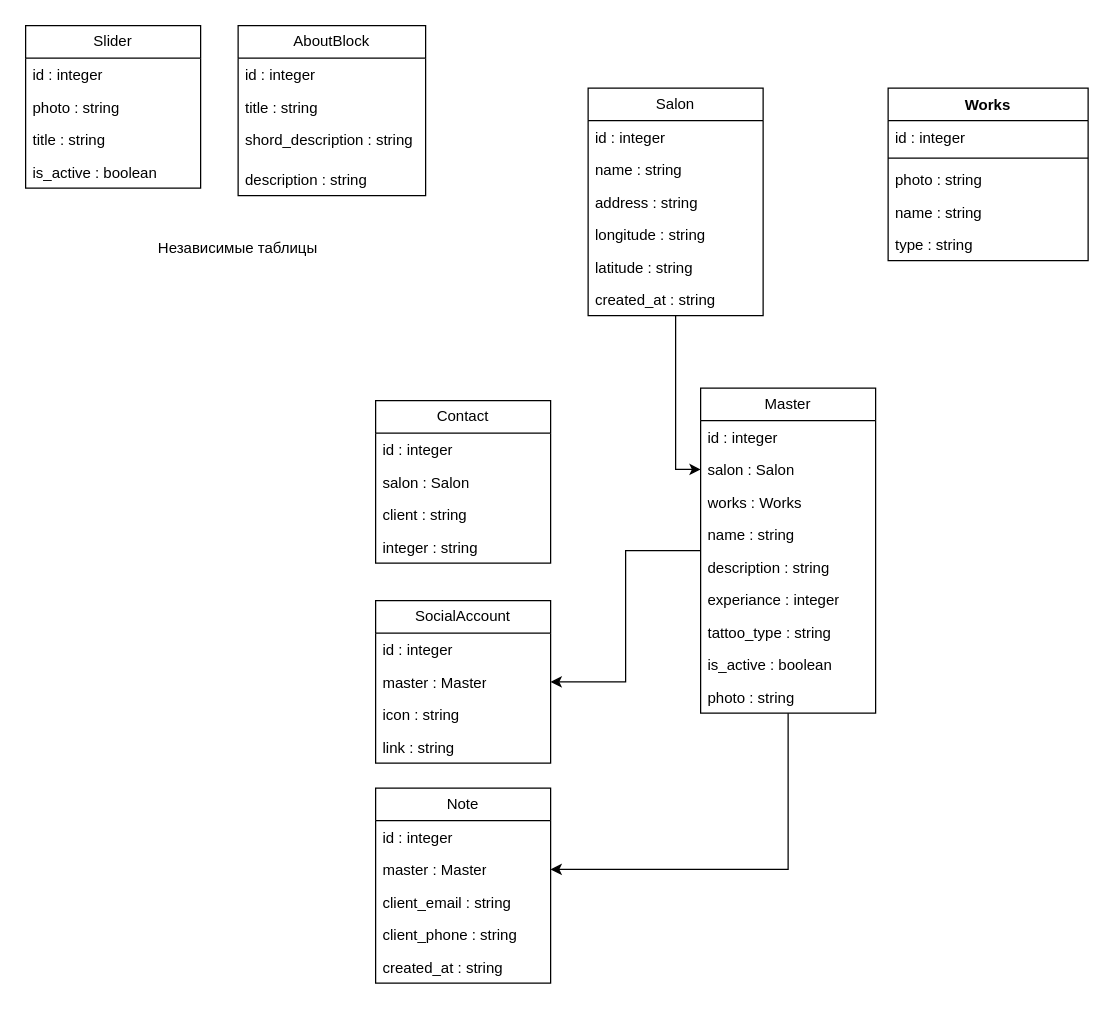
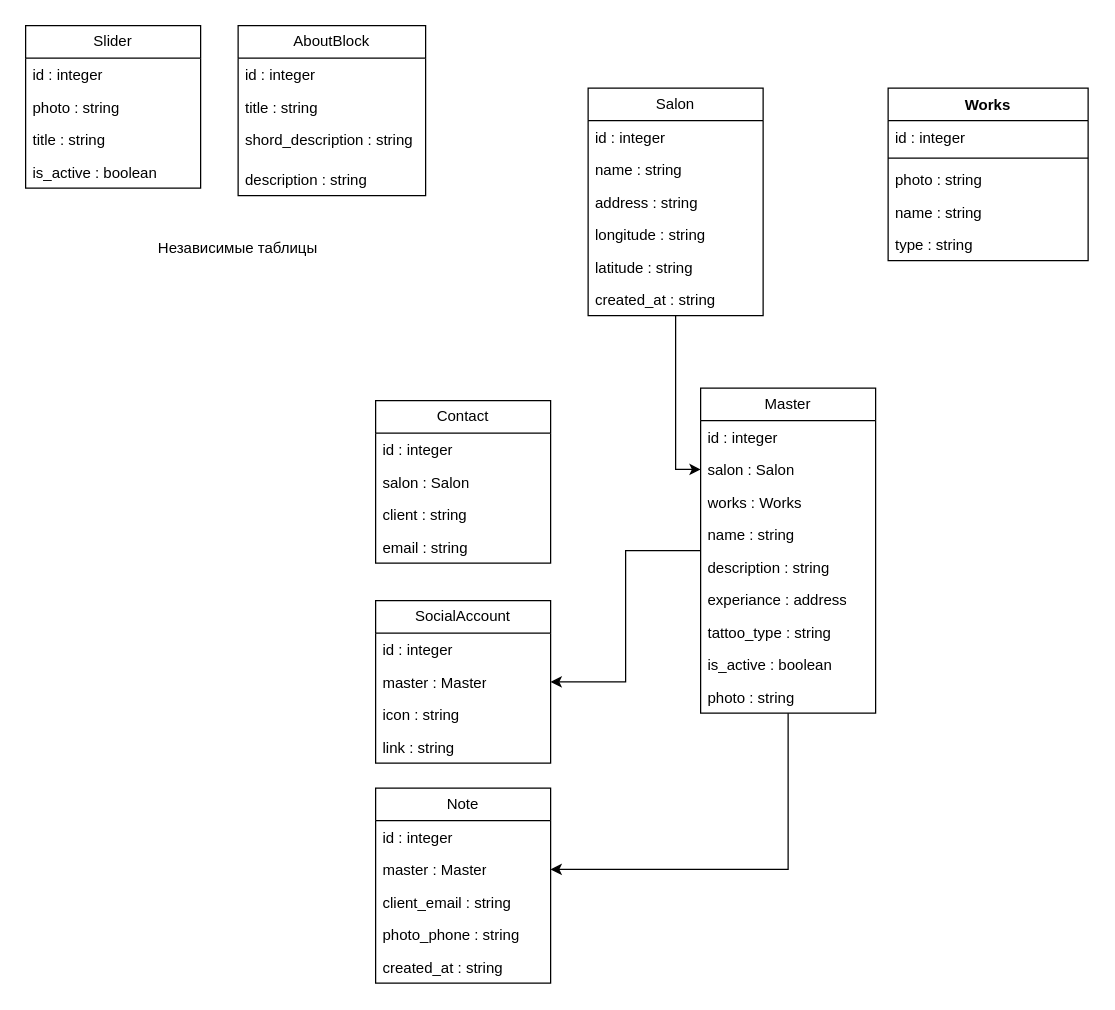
(441, 548) -> (430, 548)
(782, 601) -> (784, 601)
(460, 936) -> (459, 936)
